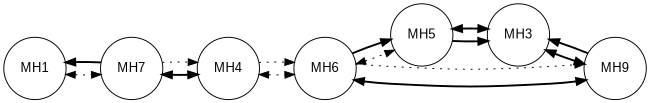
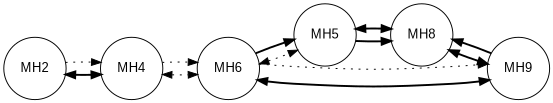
(518, 35) -> (422, 35)
(35, 68) -> none
(132, 68) -> (35, 68)
